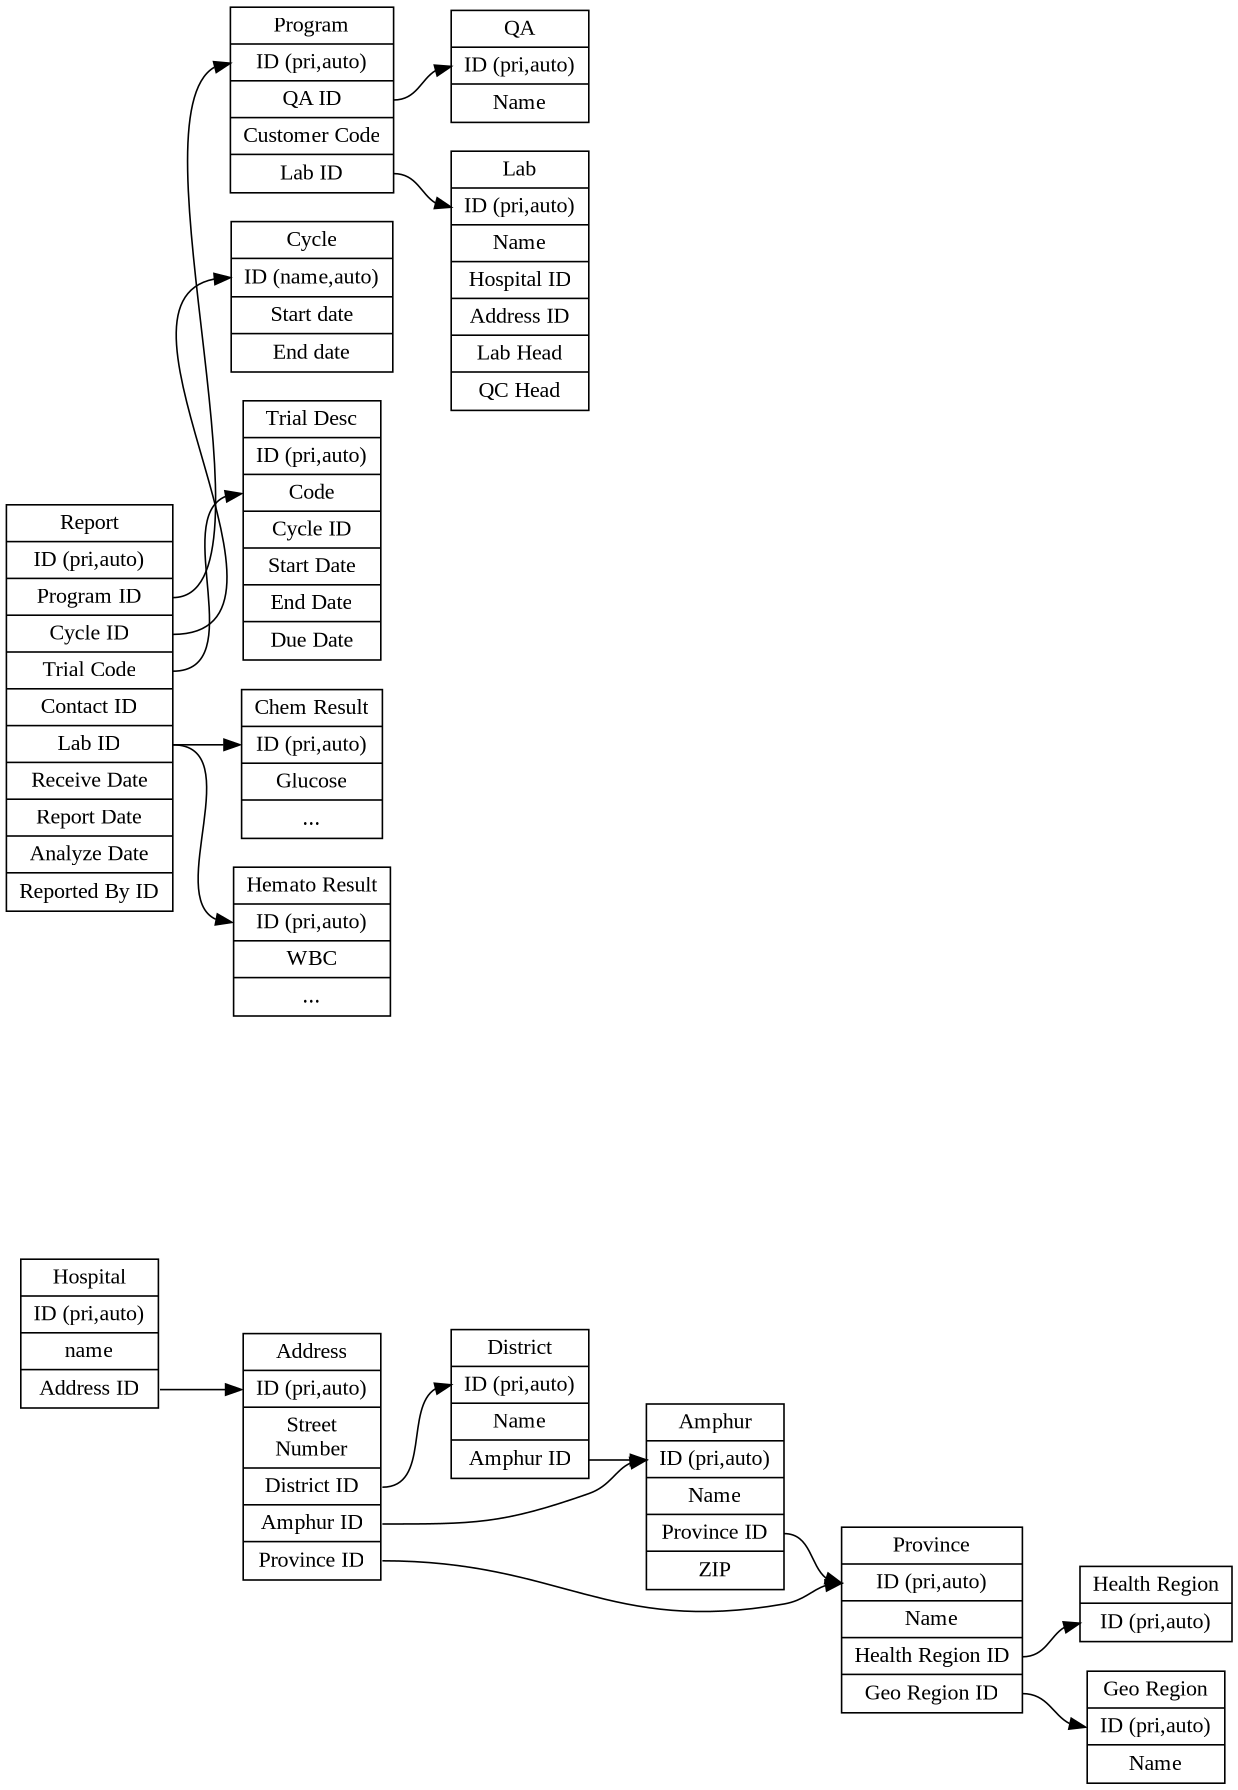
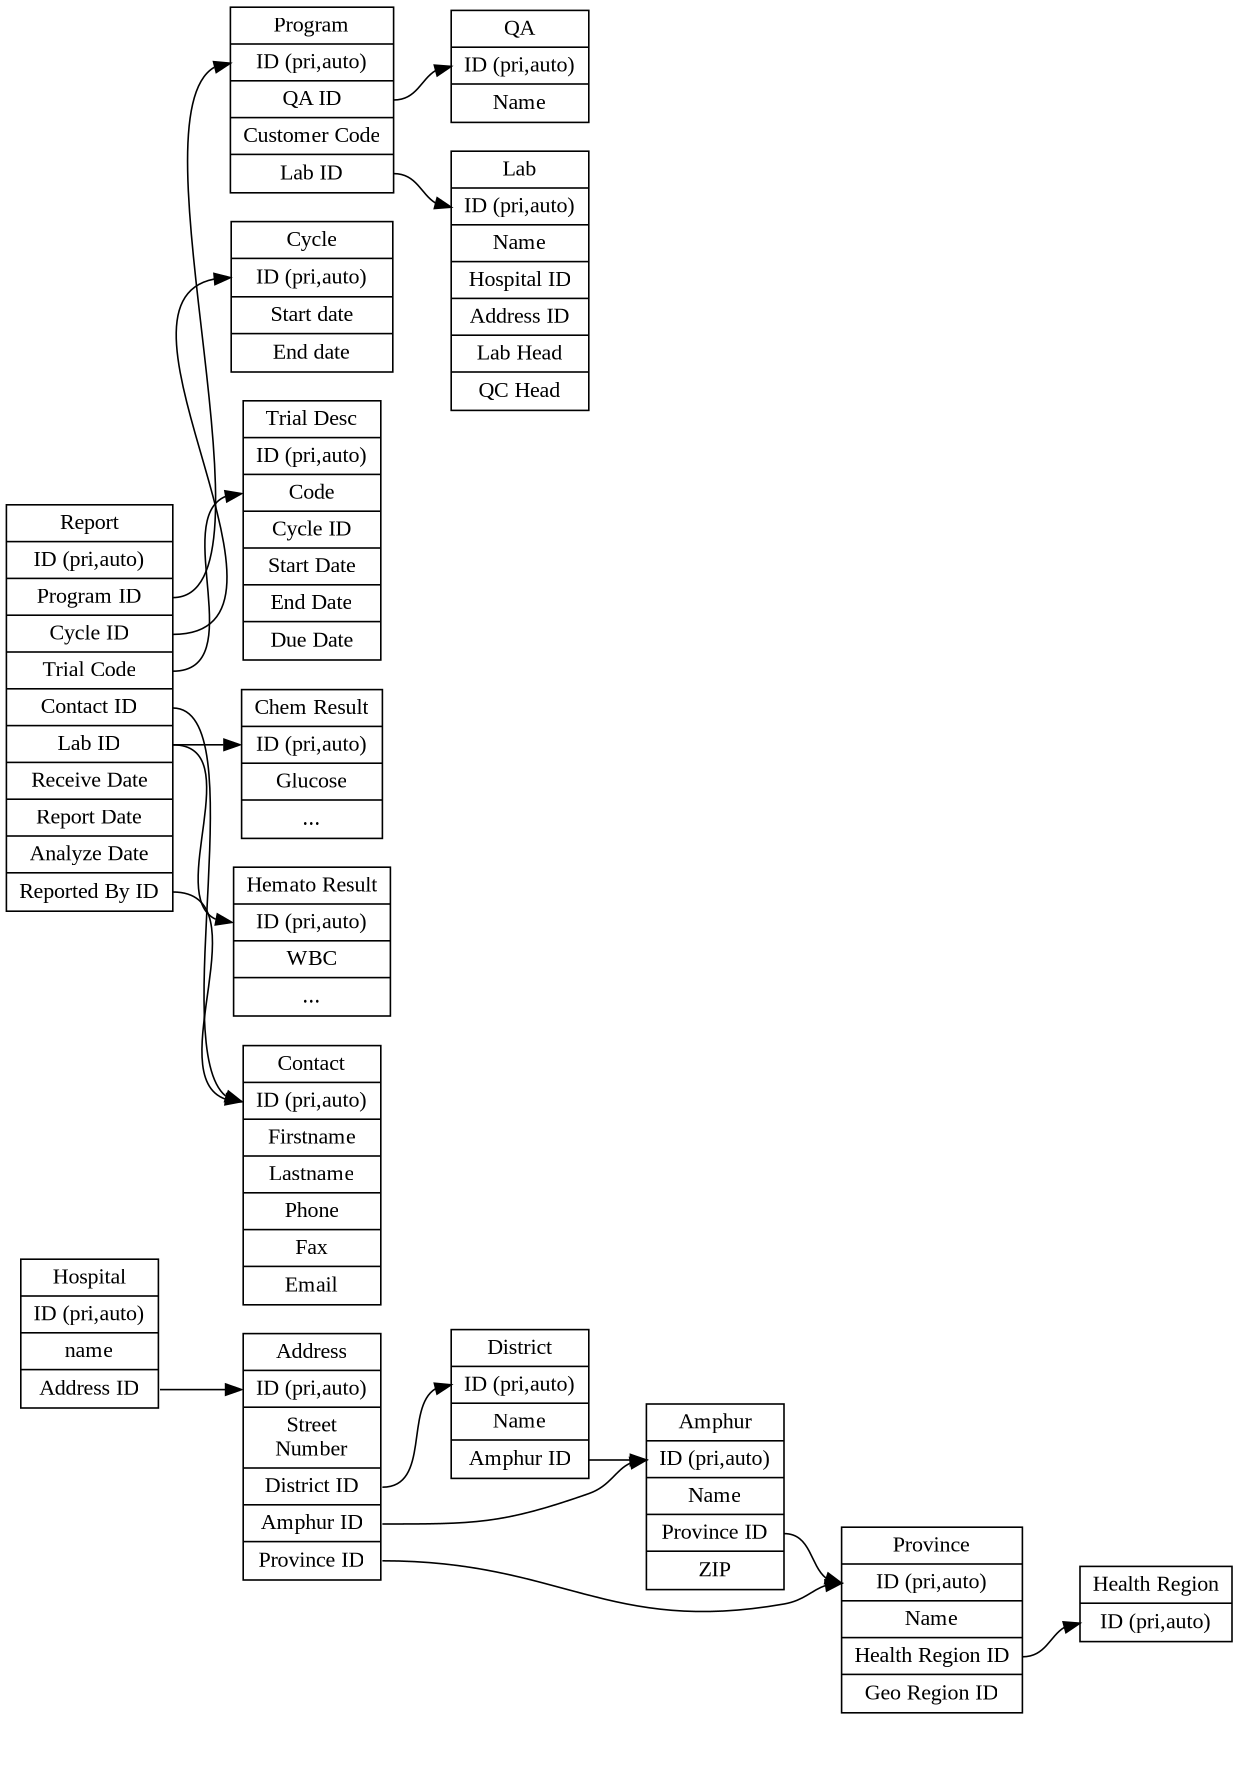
(312, 277) -> (312, 277)
none -> (312, 1175)
(1156, 1727) -> none
